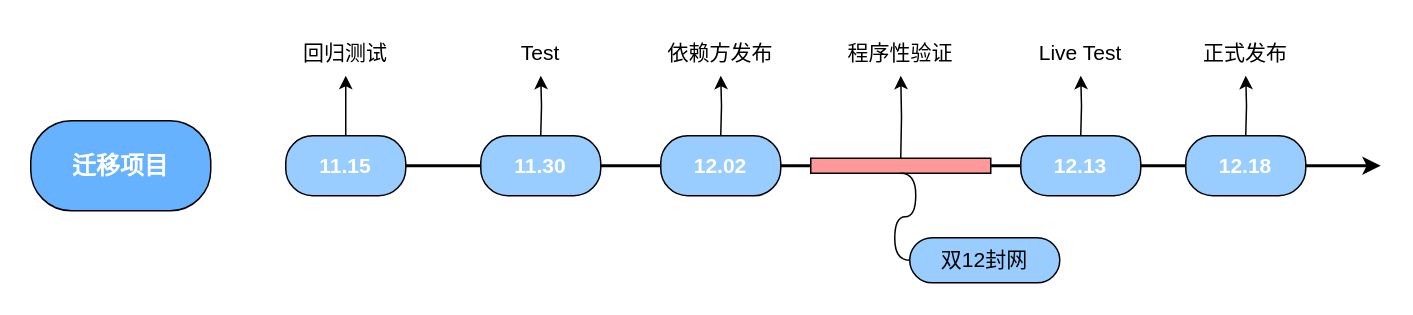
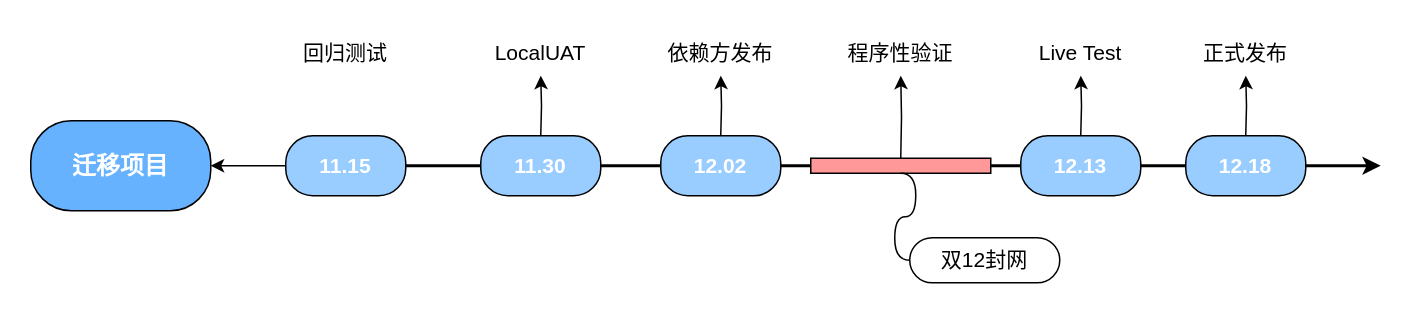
(541, 53) -> (541, 53)
(346, 111) -> (254, 166)
(985, 260) -> (985, 260)
